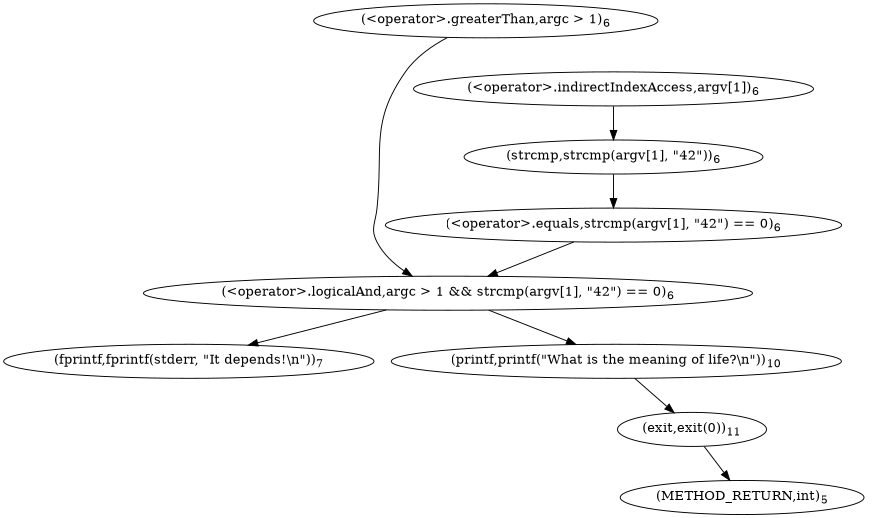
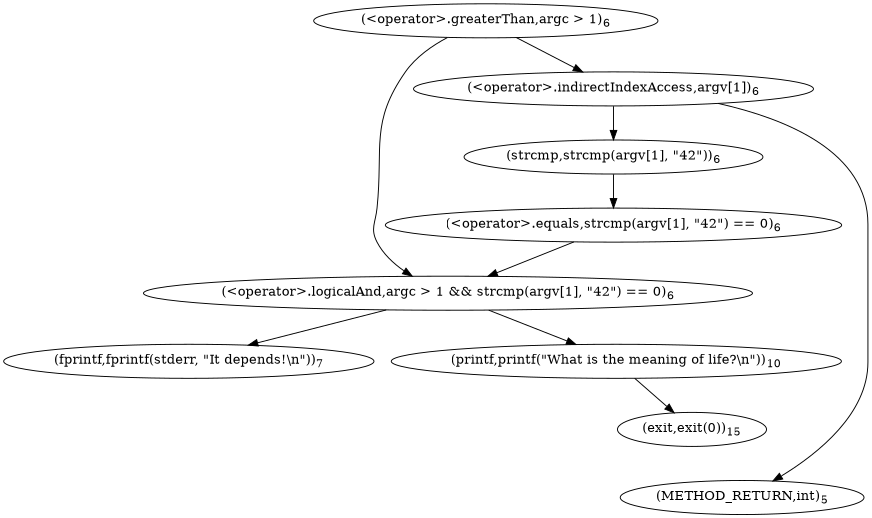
none -> (545, 53)
(734, 428) -> (734, 428)
(714, 459) -> (868, 264)
